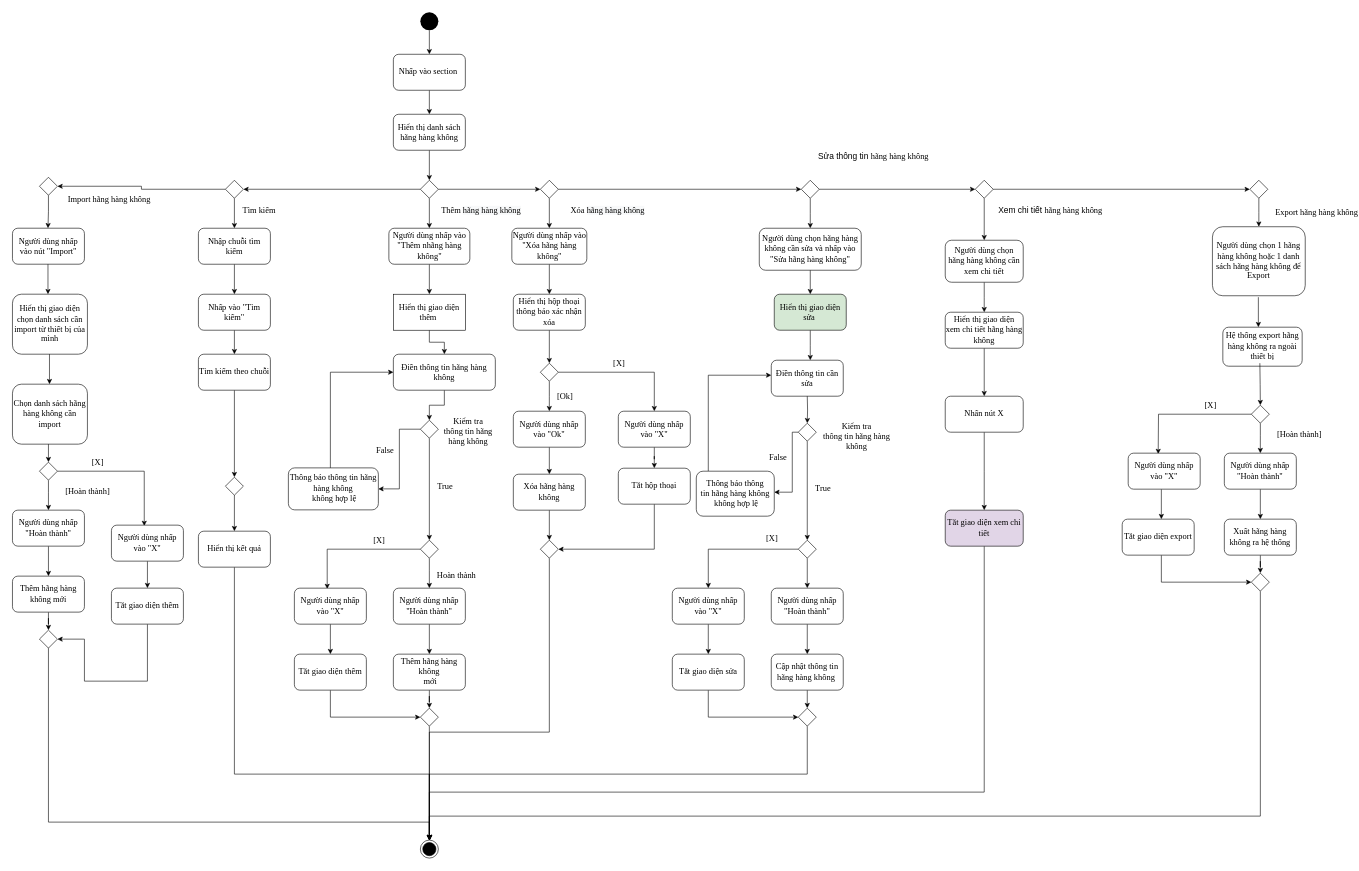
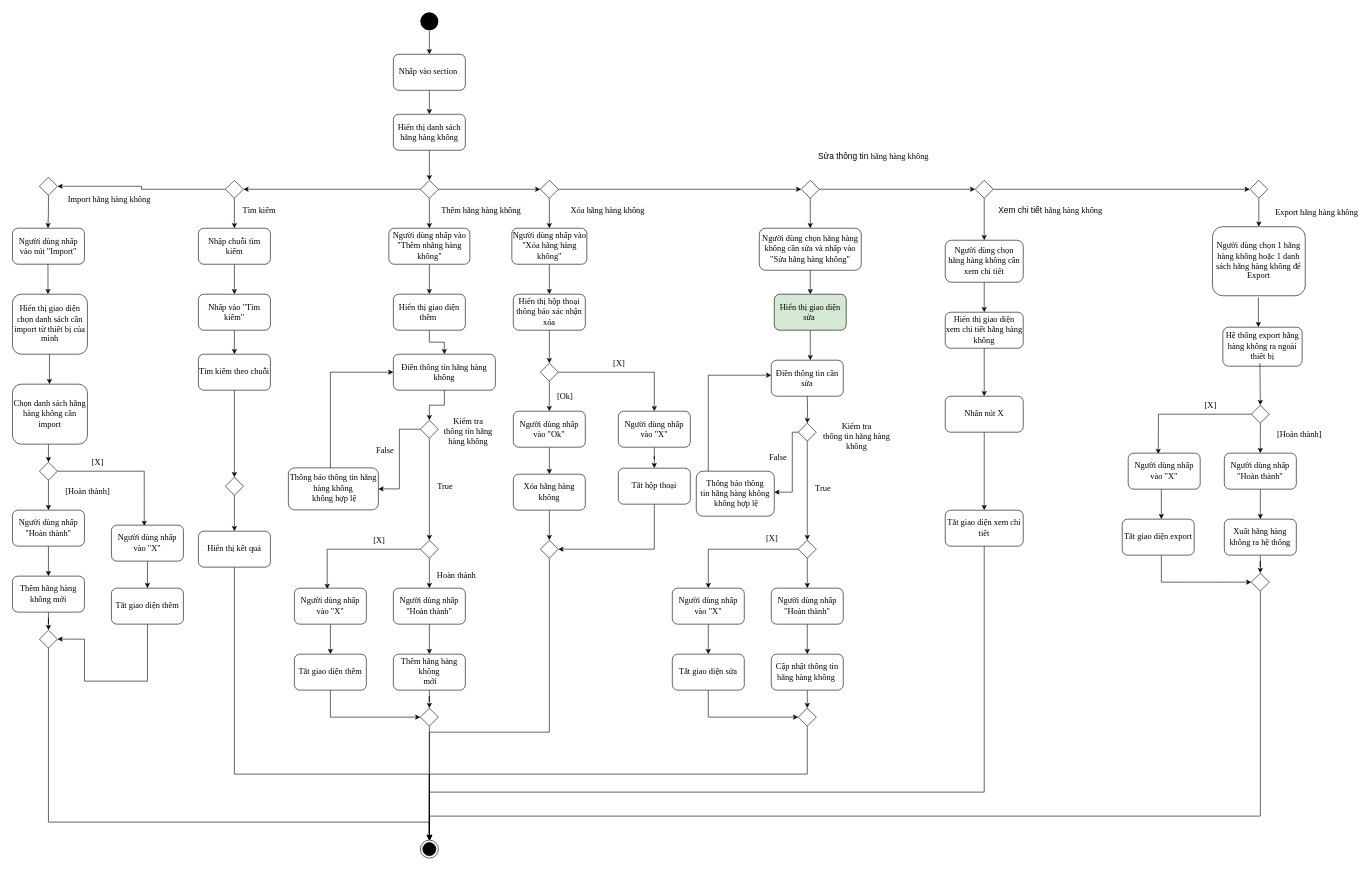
(429, 312) -> (429, 312)
(984, 528) -> (984, 528)
